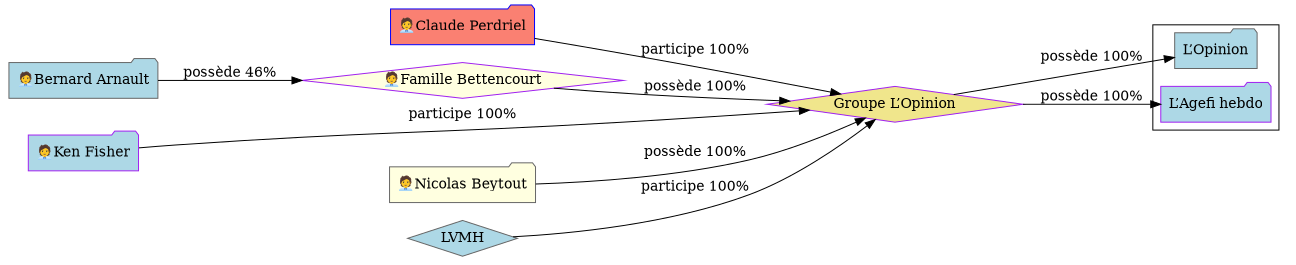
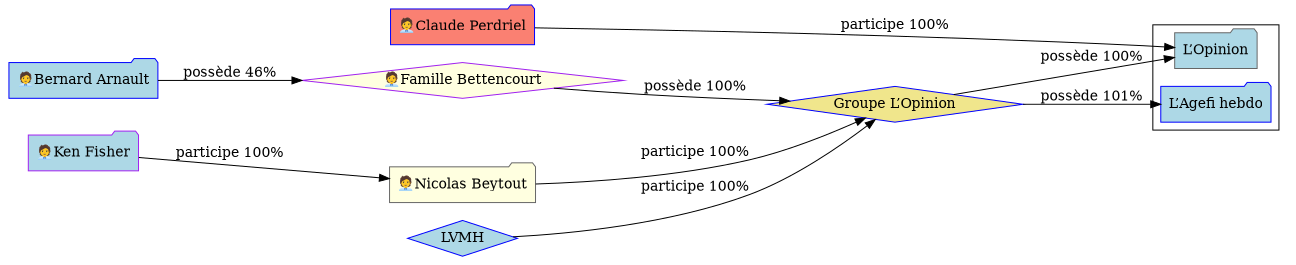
(683, 64) -> (850, 35)
(83, 80) -> (83, 80)
(1092, 97) -> (1092, 97)
(895, 104) -> (895, 104)
(1216, 104) -> (1216, 104)
(469, 130) -> (259, 168)
(695, 152) -> (695, 152)
(463, 238) -> (463, 238)
